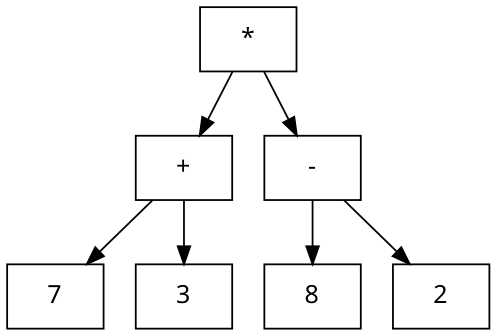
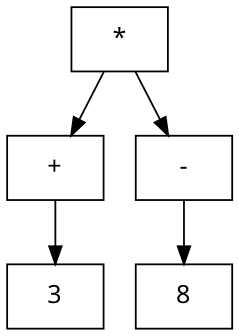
(55, 296) -> none
(441, 296) -> none
